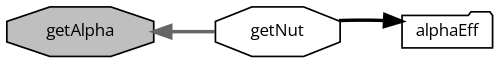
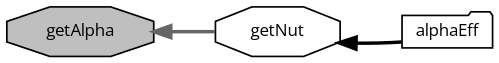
(362, 20) -> (379, 43)
